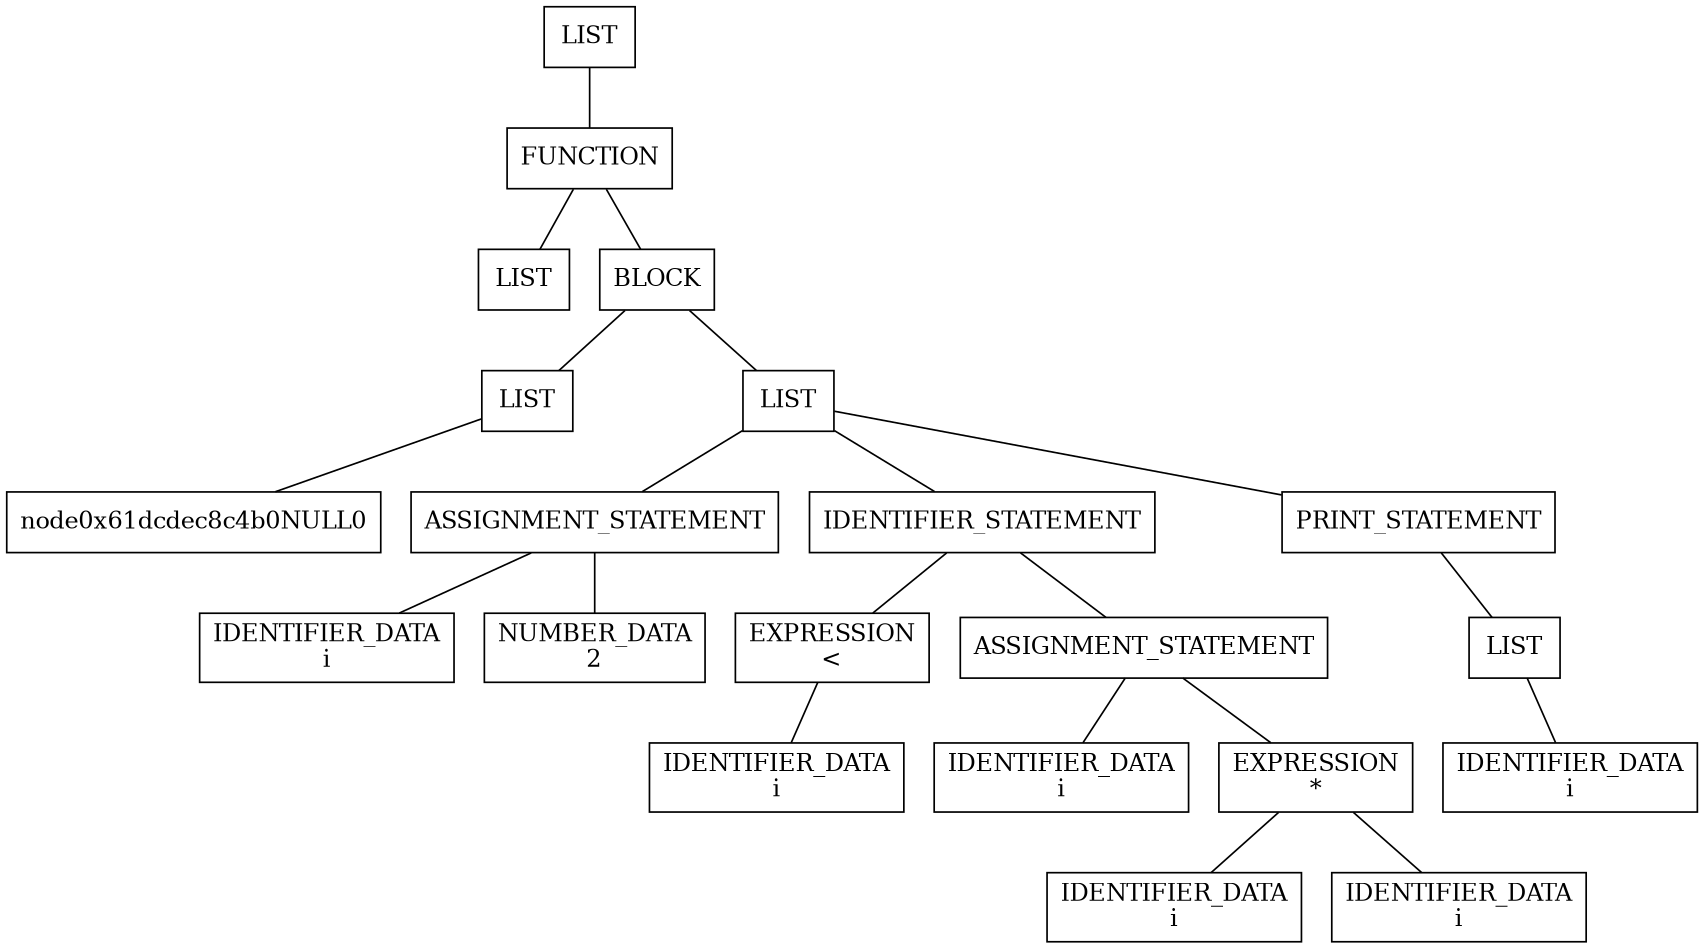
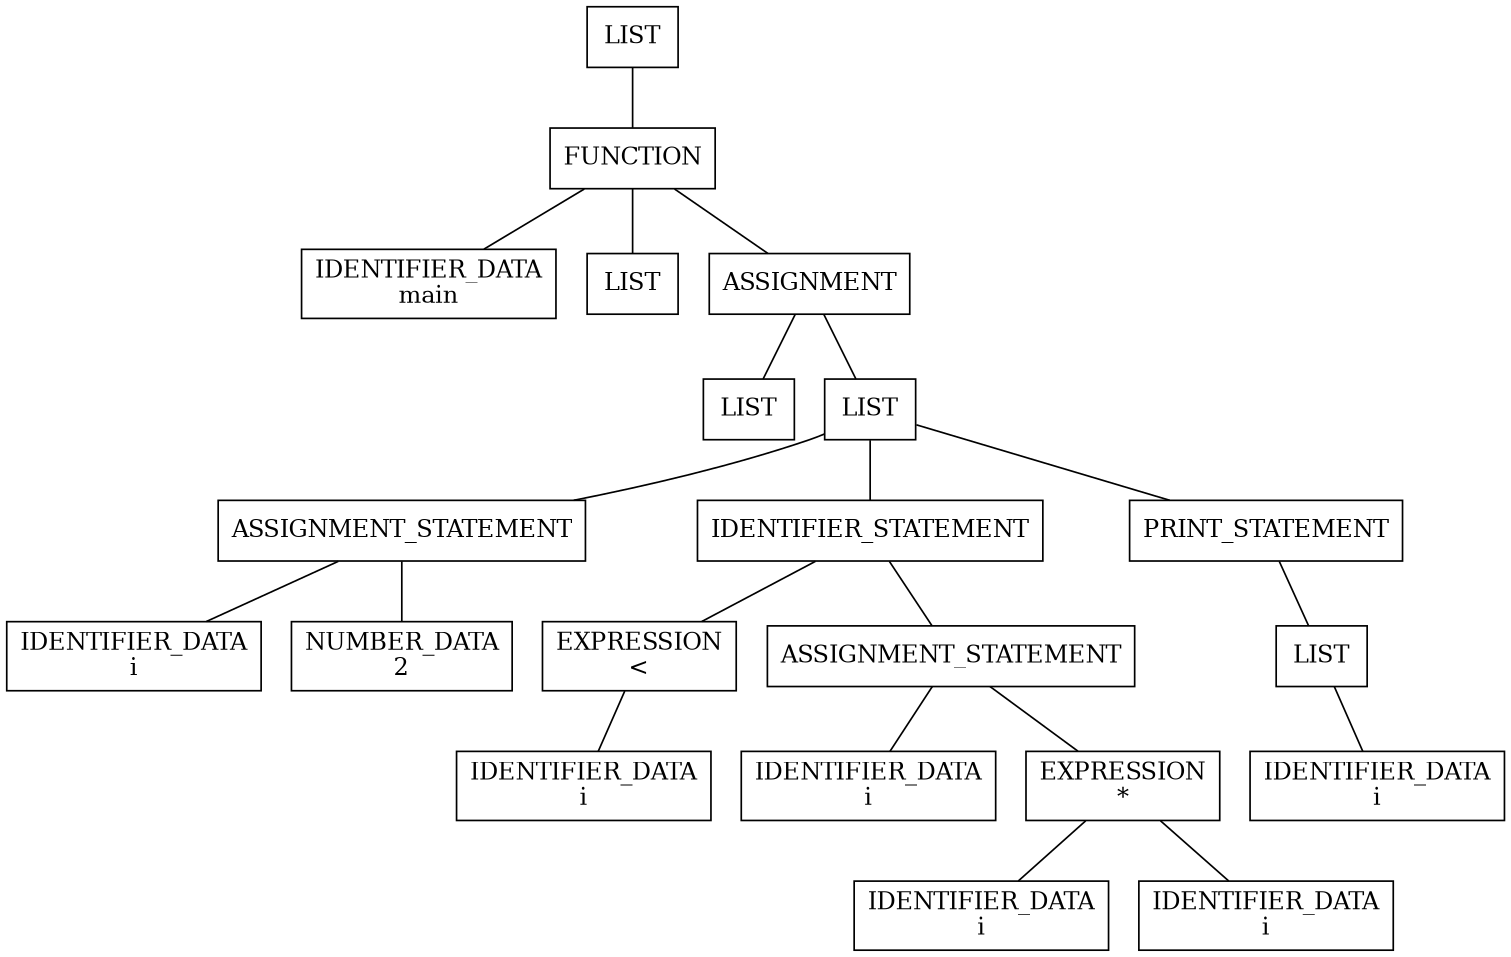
(657, 280) -> (810, 284)
none -> (429, 284)
(194, 522) -> none
